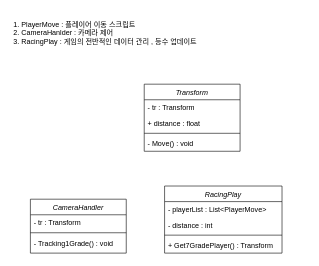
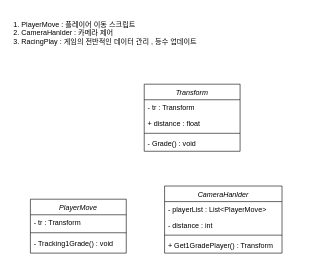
(173, 144) -> (175, 144)
(223, 194) -> (223, 194)
(78, 208) -> (78, 208)
(226, 246) -> (226, 246)
